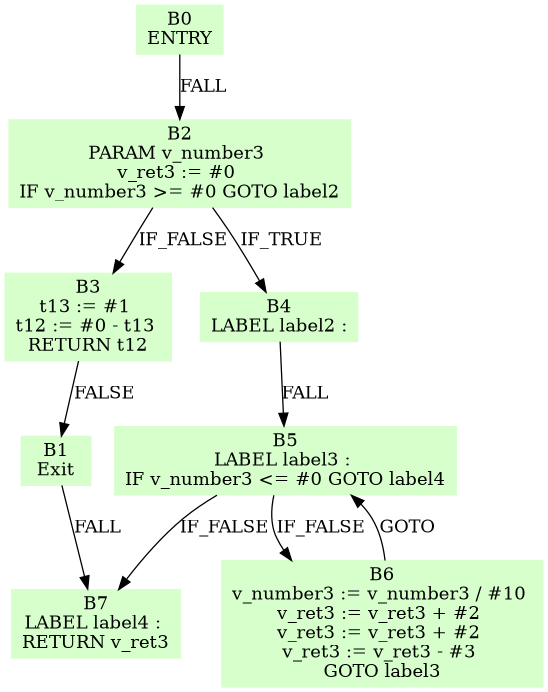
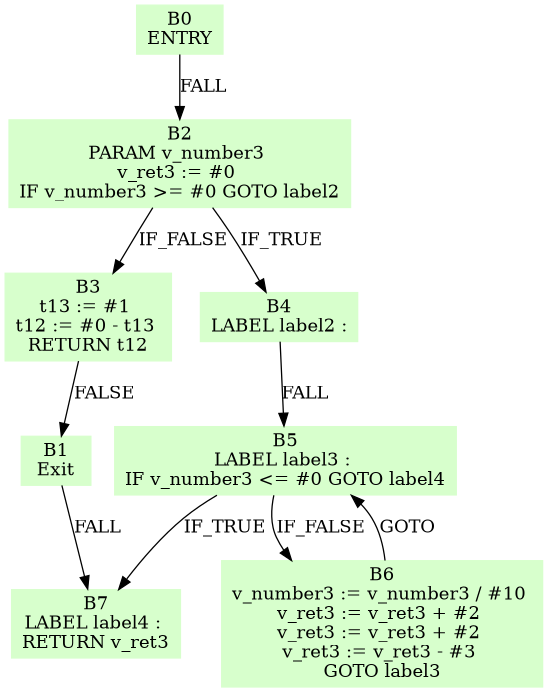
(225, 528) -> (225, 528)
